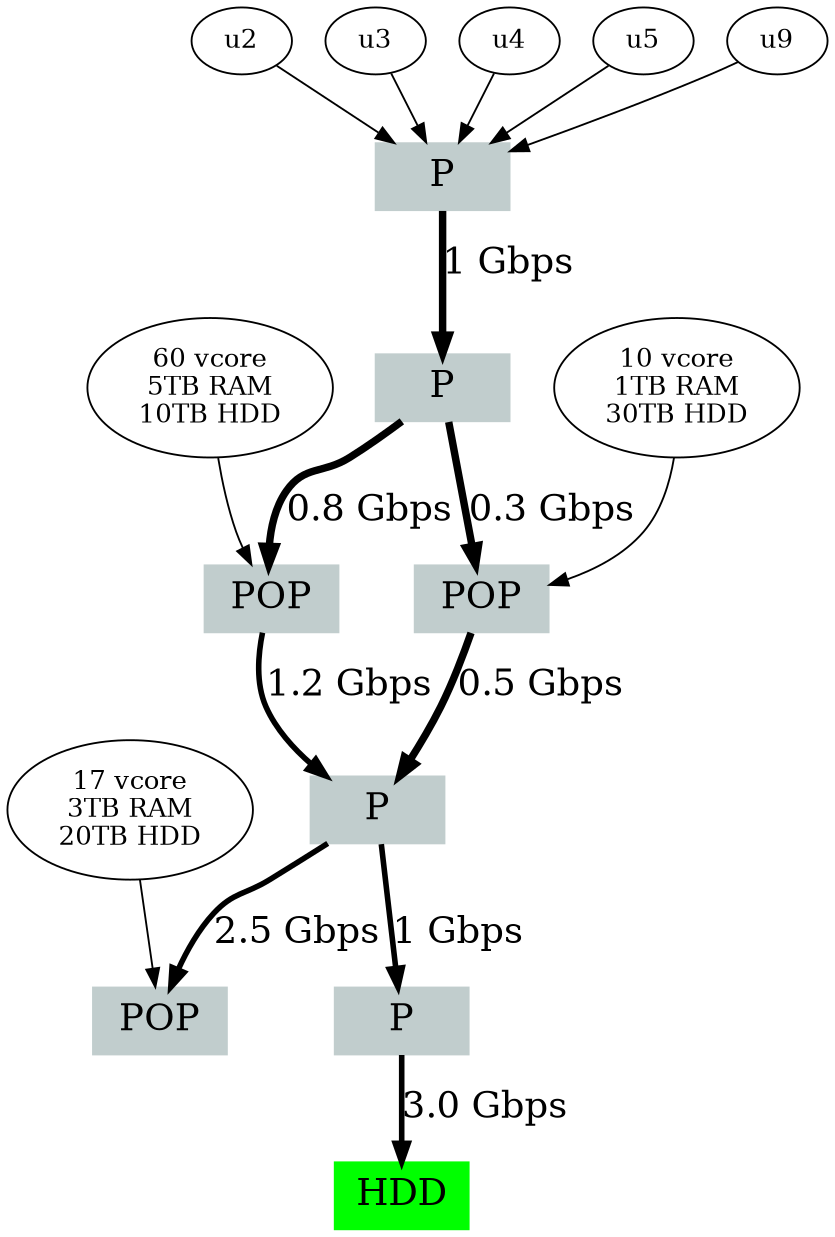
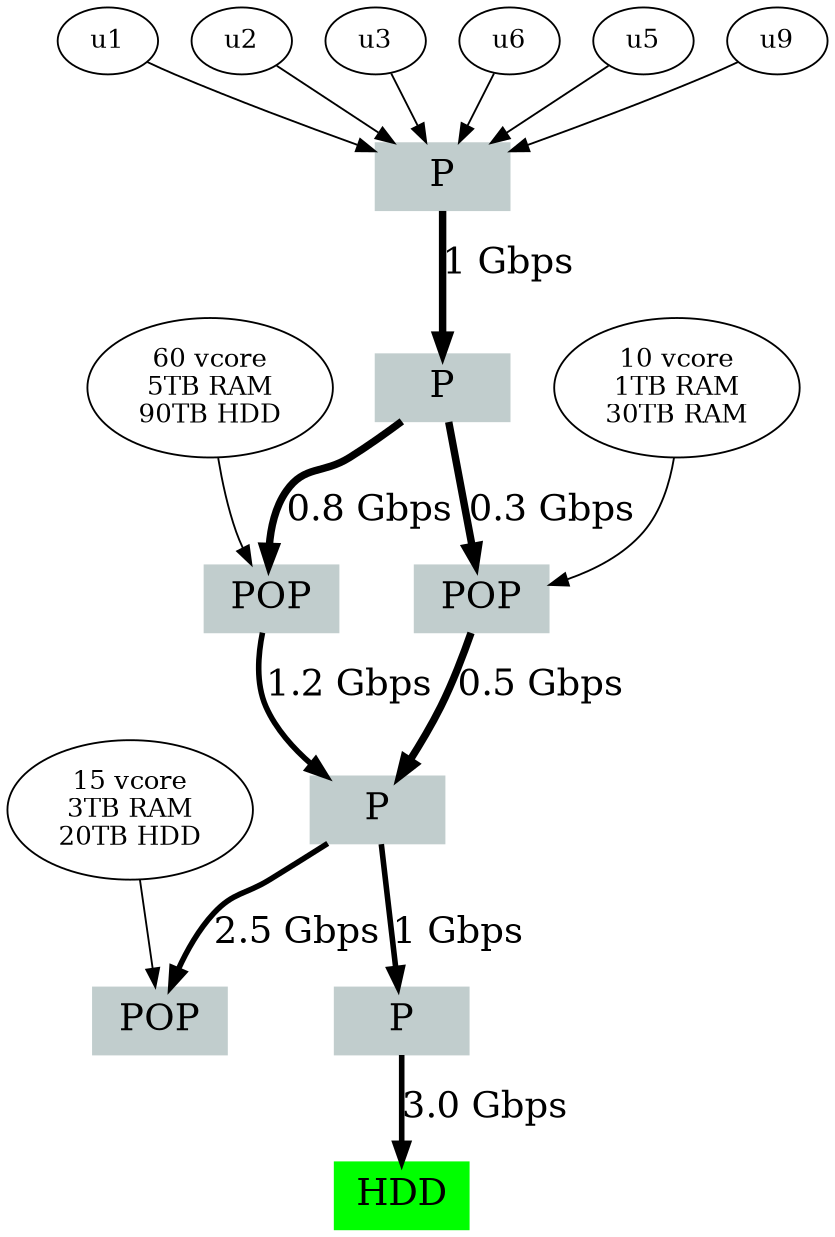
none -> (108, 41)
(510, 41) -> (510, 41)
(210, 388) -> (210, 388)
(677, 388) -> (677, 388)
(130, 810) -> (130, 810)
